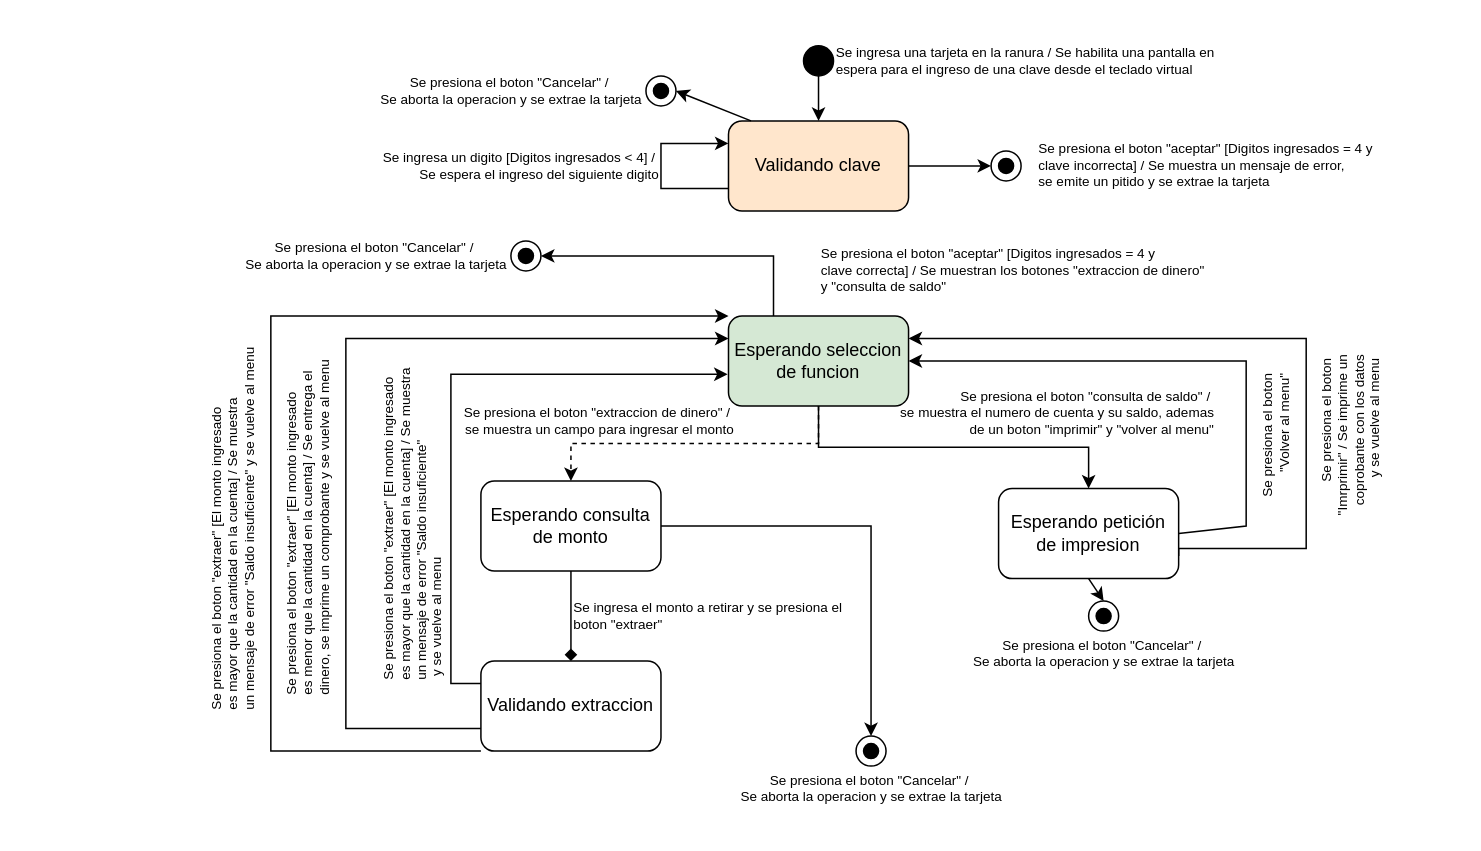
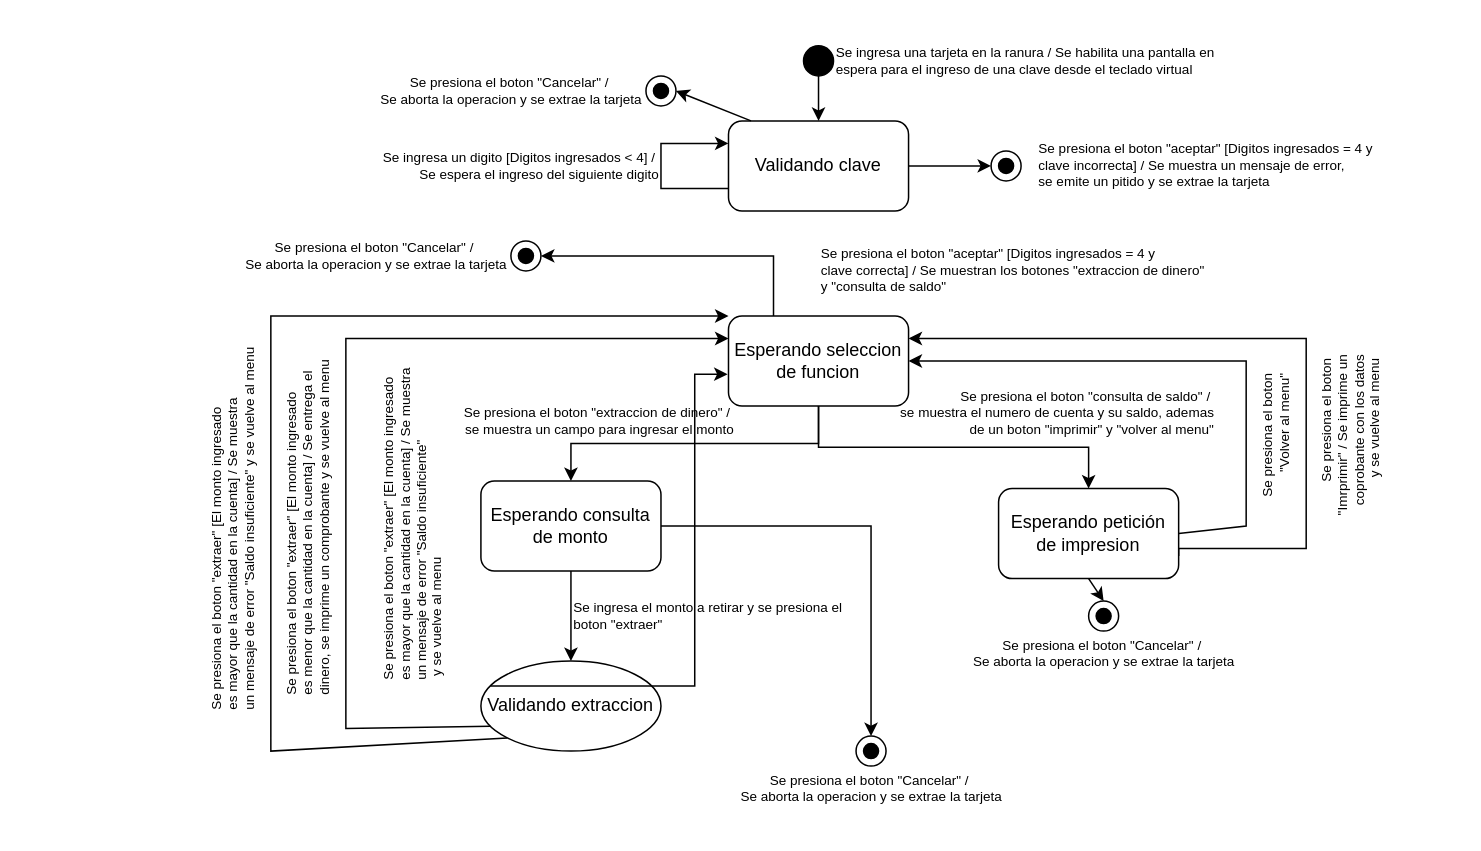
(818, 166) -> (818, 166)
(818, 361) -> (818, 361)
(680, 443) -> (680, 443)
(571, 648) -> (571, 649)
(571, 706) -> (571, 706)
